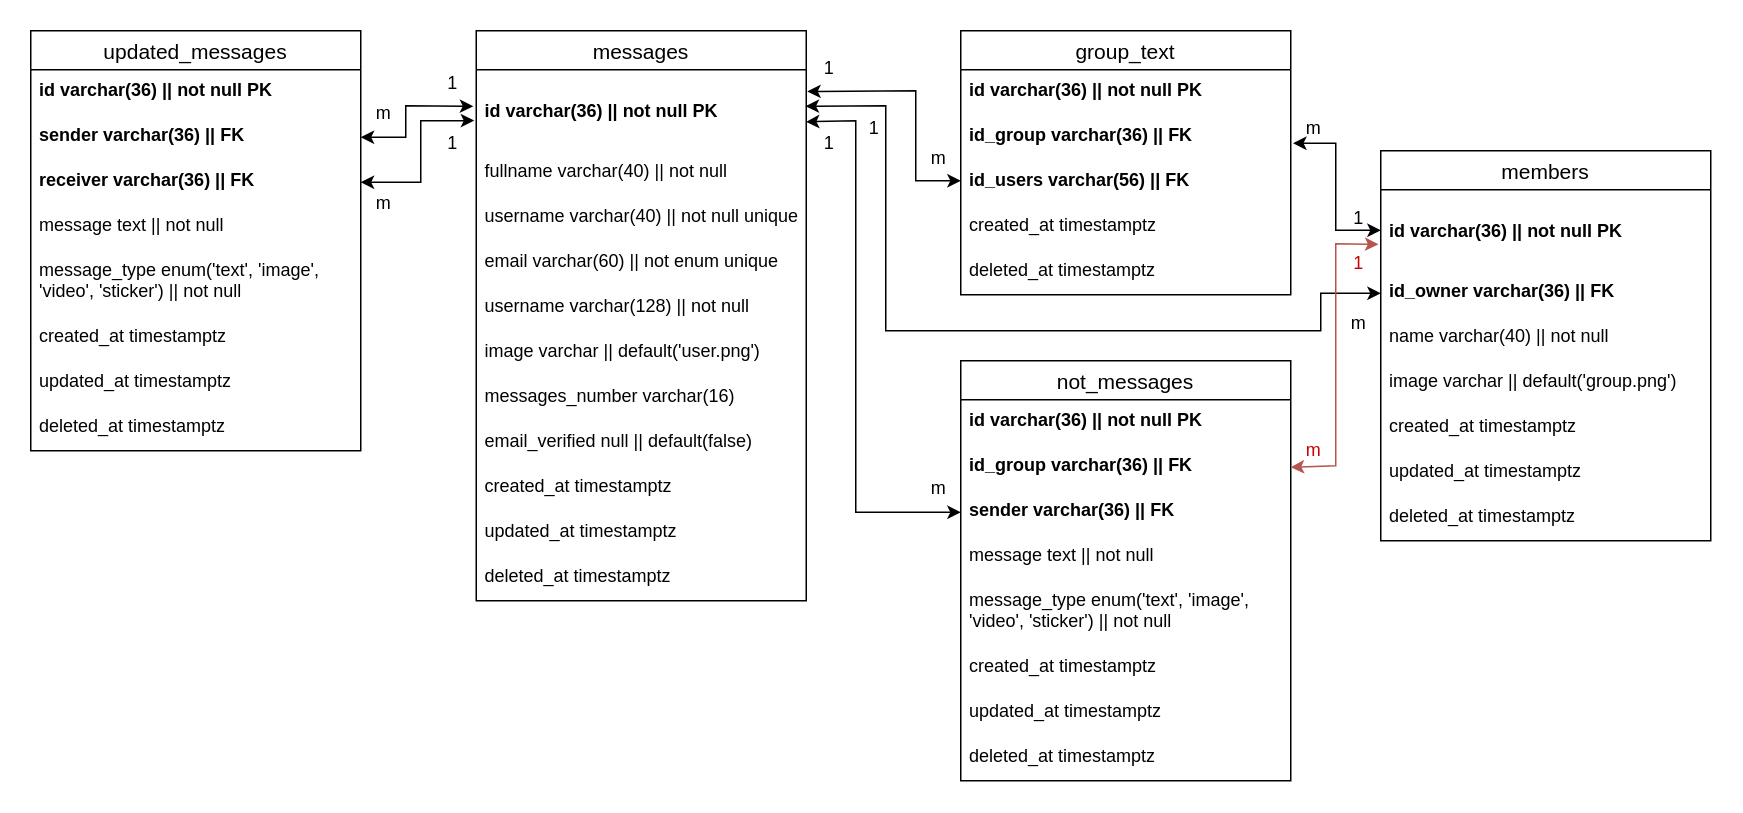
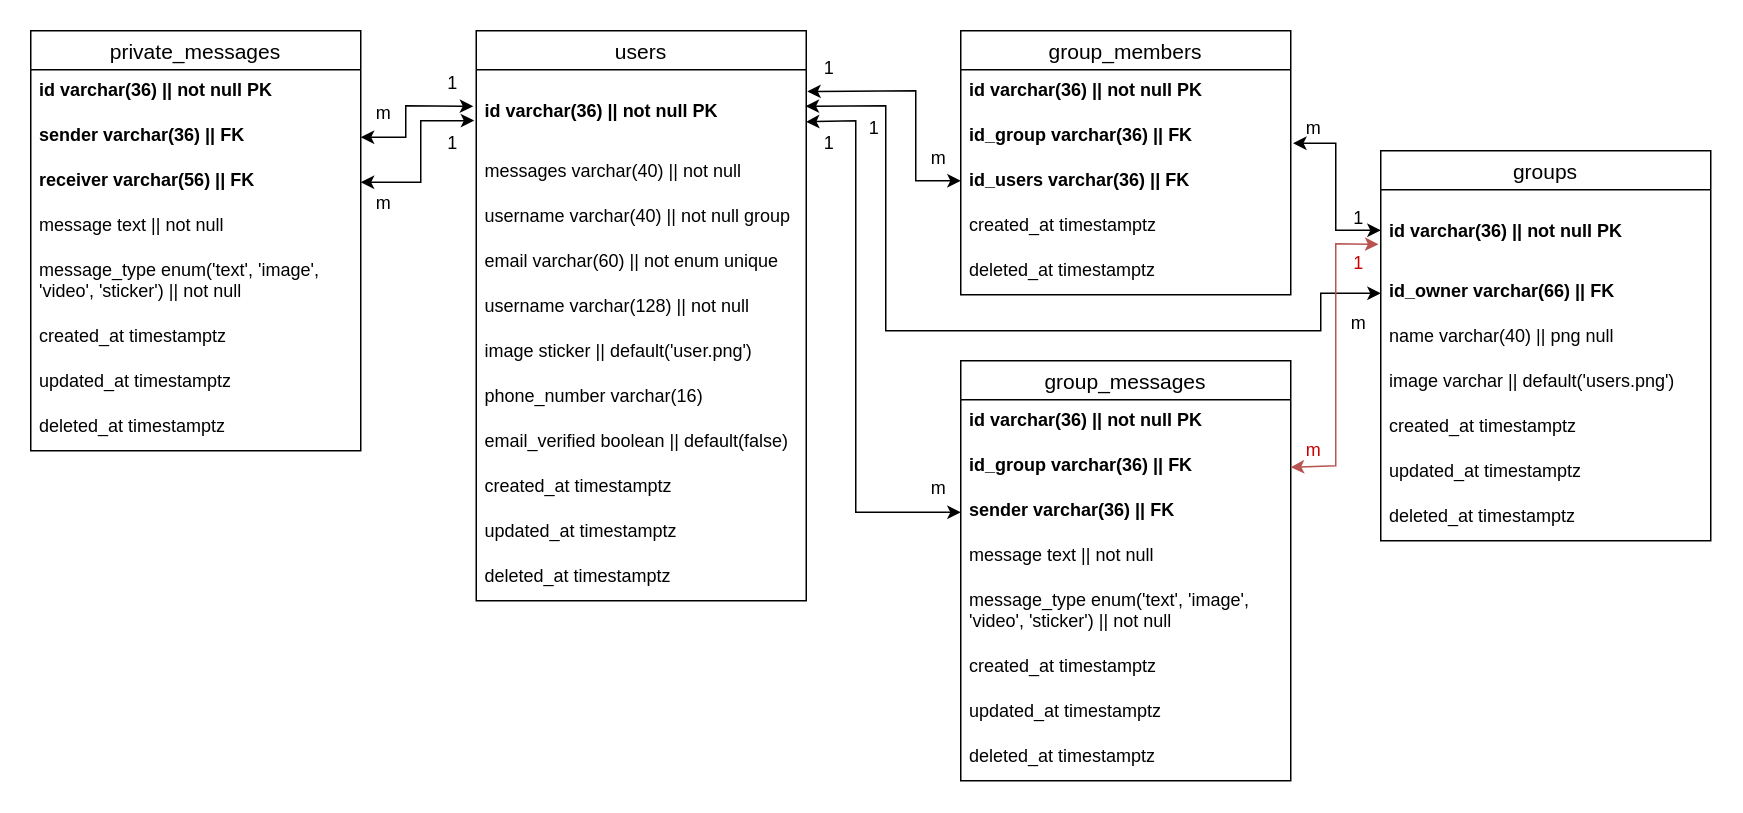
(195, 52) -> (195, 52)
(641, 52) -> (641, 52)
(1125, 52) -> (1125, 52)
(622, 171) -> (627, 171)
(1545, 172) -> (1545, 172)
(156, 180) -> (156, 180)
(1086, 180) -> (1086, 180)
(658, 216) -> (655, 216)
(1506, 291) -> (1506, 291)
(1511, 336) -> (1511, 336)
(643, 351) -> (640, 351)
(1552, 381) -> (1552, 381)
(1125, 382) -> (1125, 382)
(618, 396) -> (603, 396)
(641, 441) -> (658, 441)
